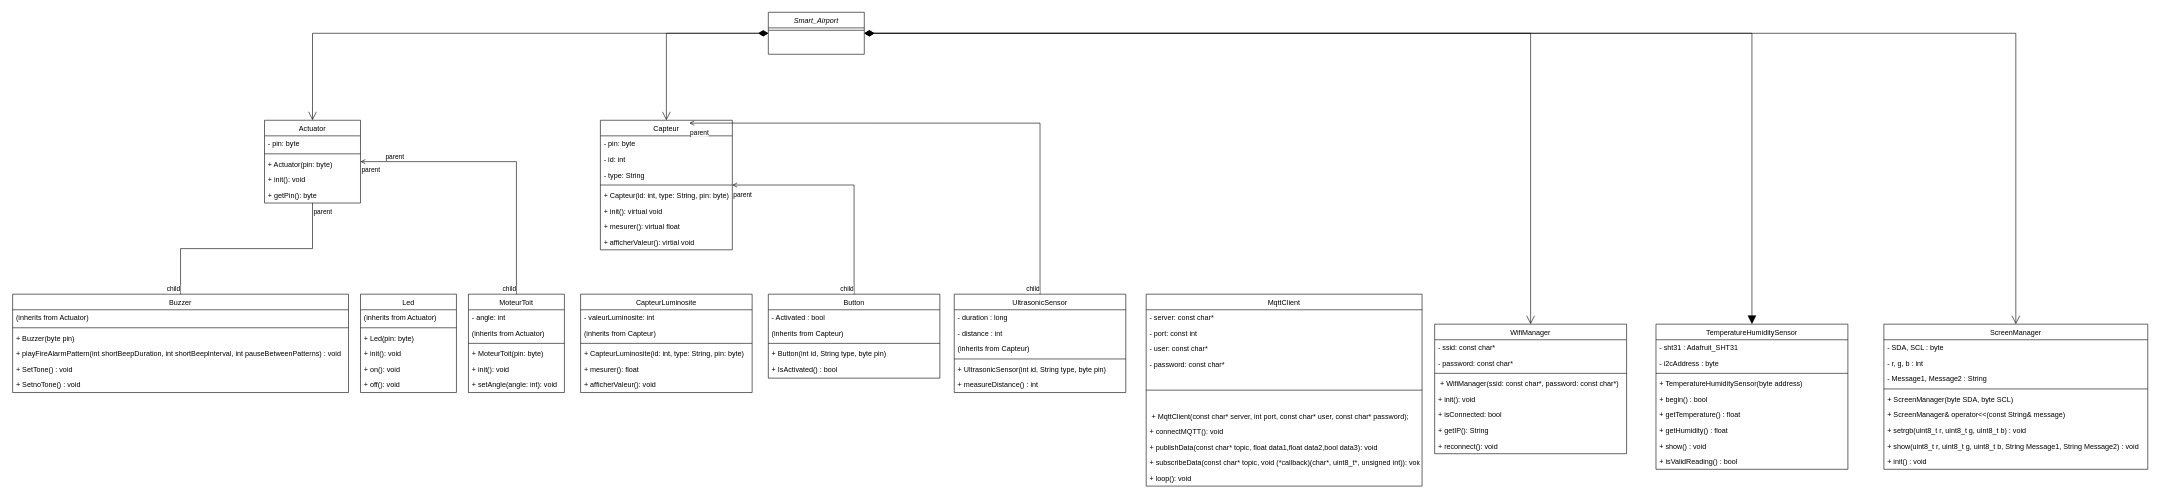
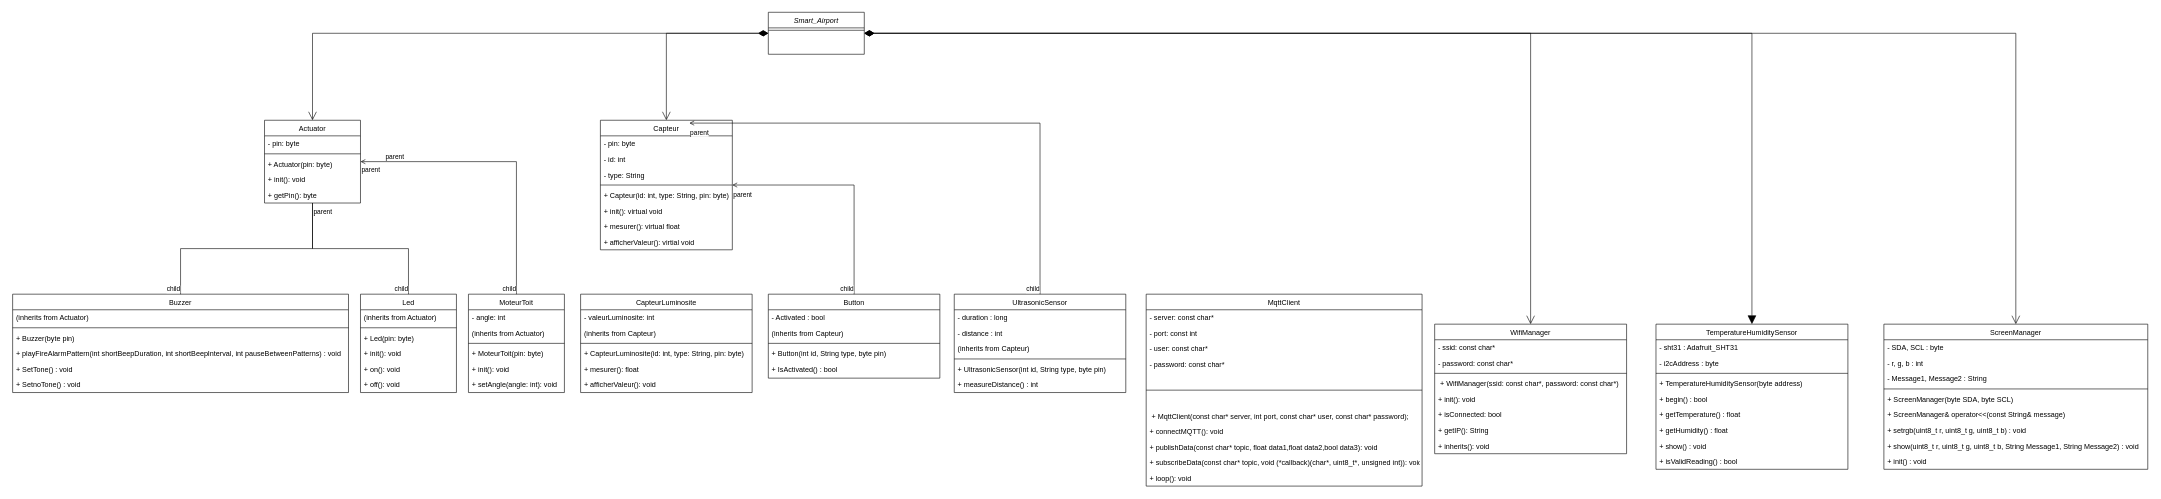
none -> (383, 249)
(1473, 446) -> (1469, 446)
